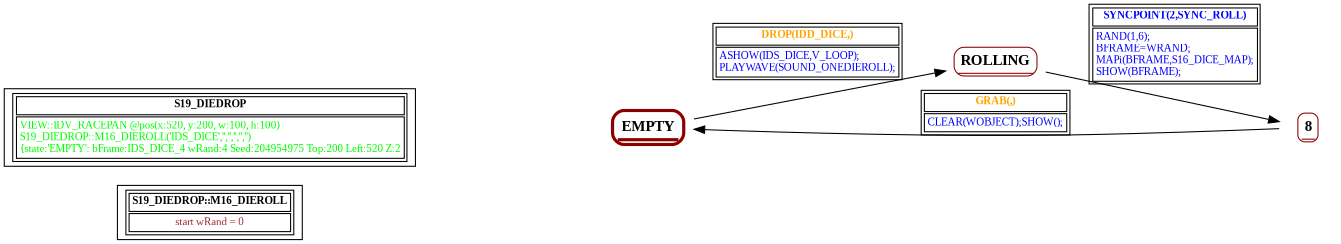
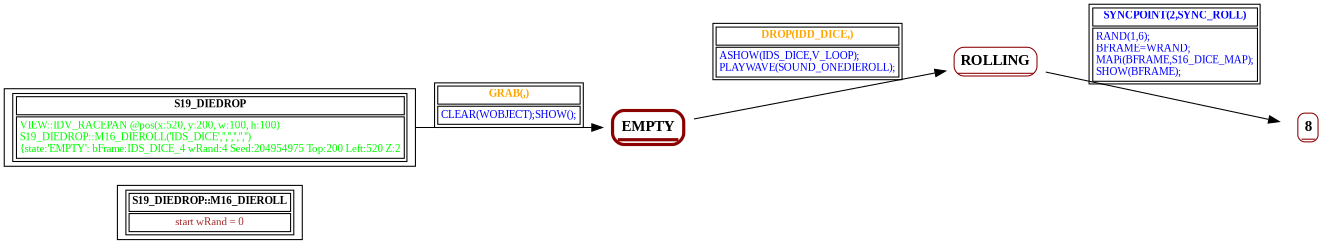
(992, 135) -> (504, 128)
